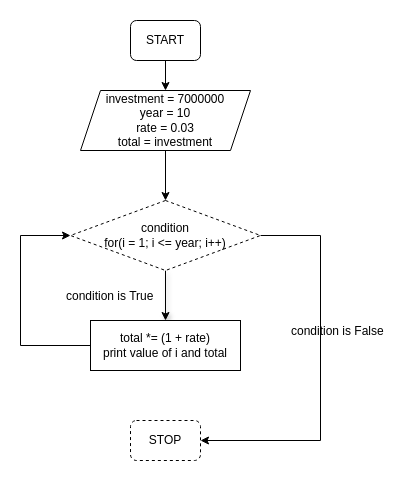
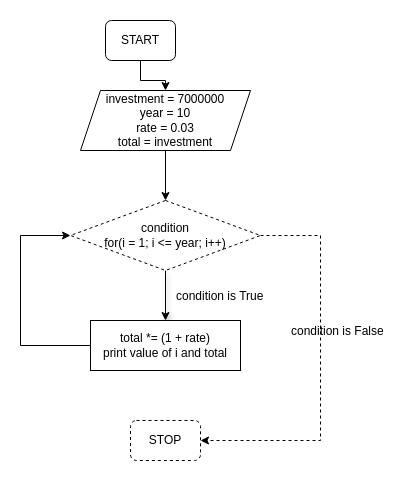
(166, 41) -> (141, 41)
(111, 296) -> (221, 296)
(321, 365) -> (321, 365)
